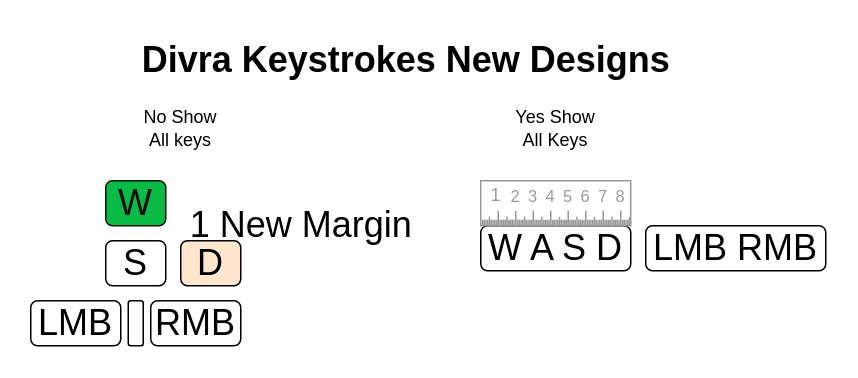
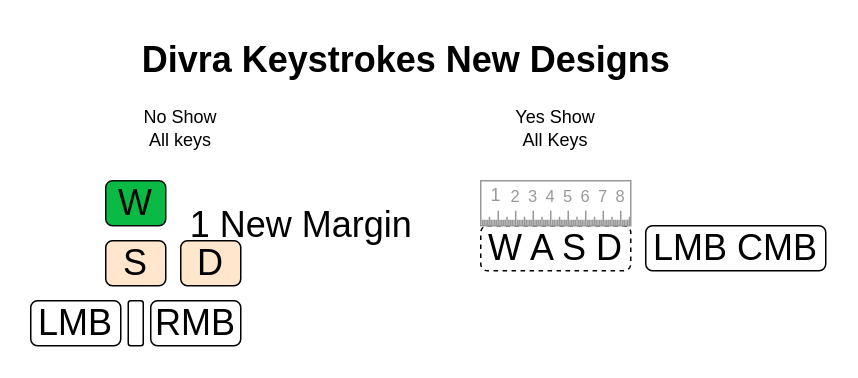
(556, 248) -> (556, 248)
(736, 248) -> (736, 248)
(136, 263) -> (136, 263)
